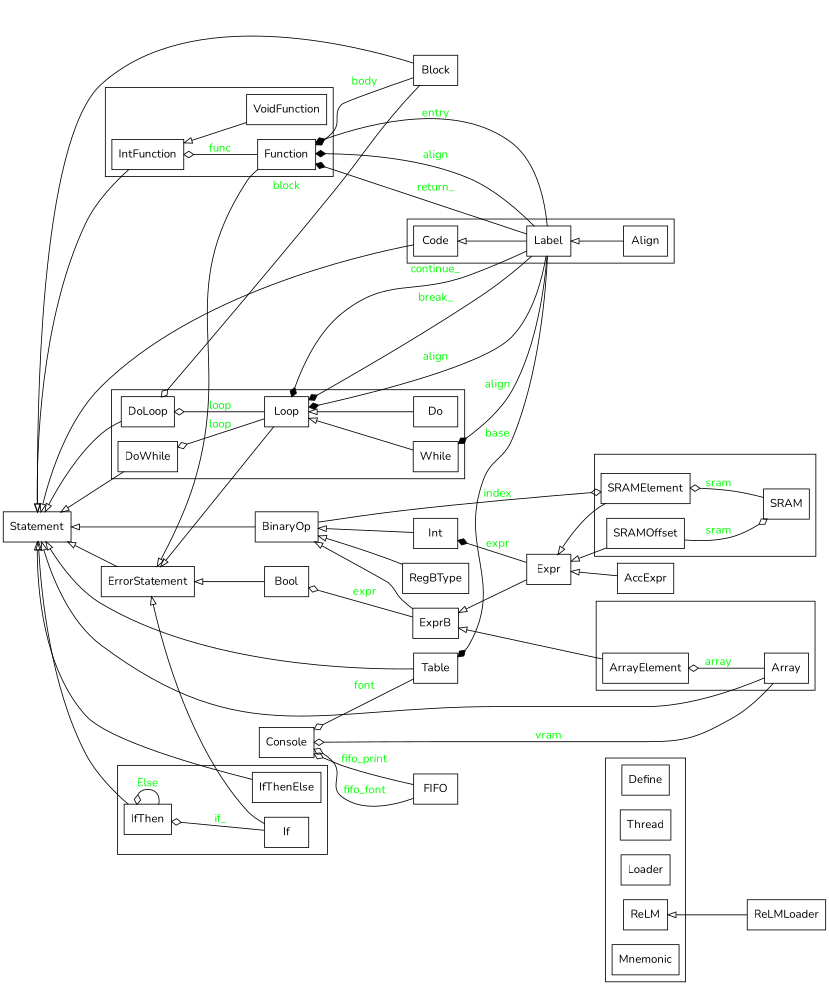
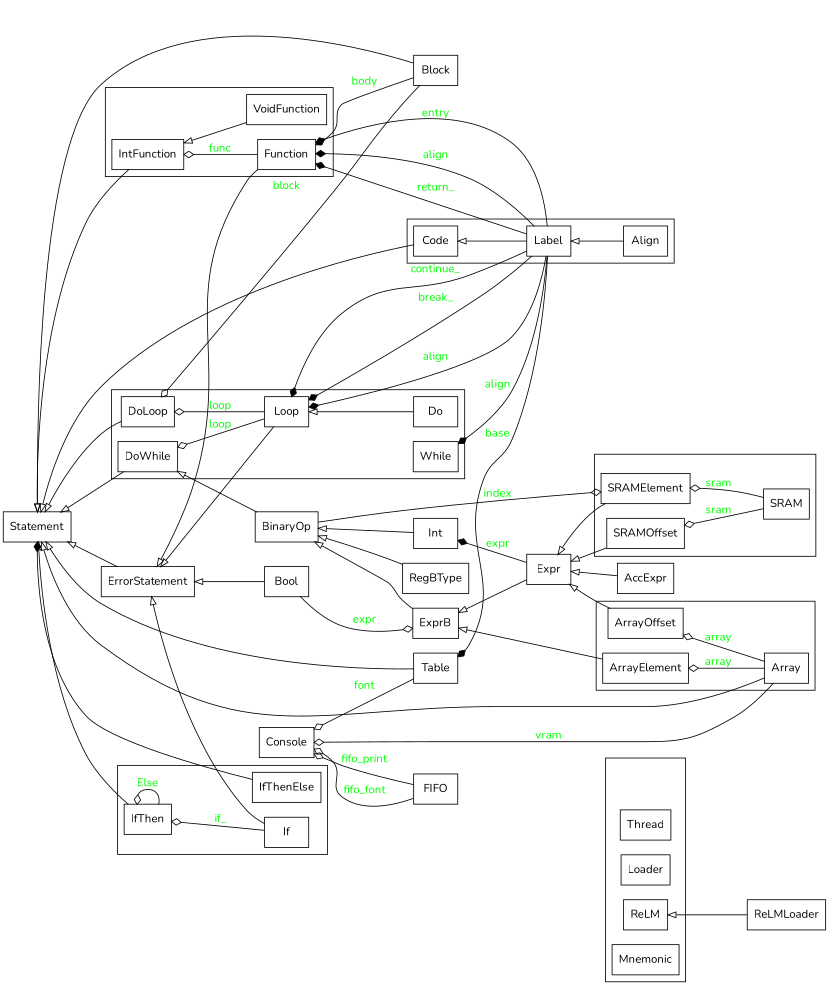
(365, 435) -> none
(167, 527) -> (225, 496)
(723, 539) -> (729, 516)
(366, 604) -> (347, 627)
none -> (646, 623)
(87, 717) -> (87, 717)
(646, 780) -> none
